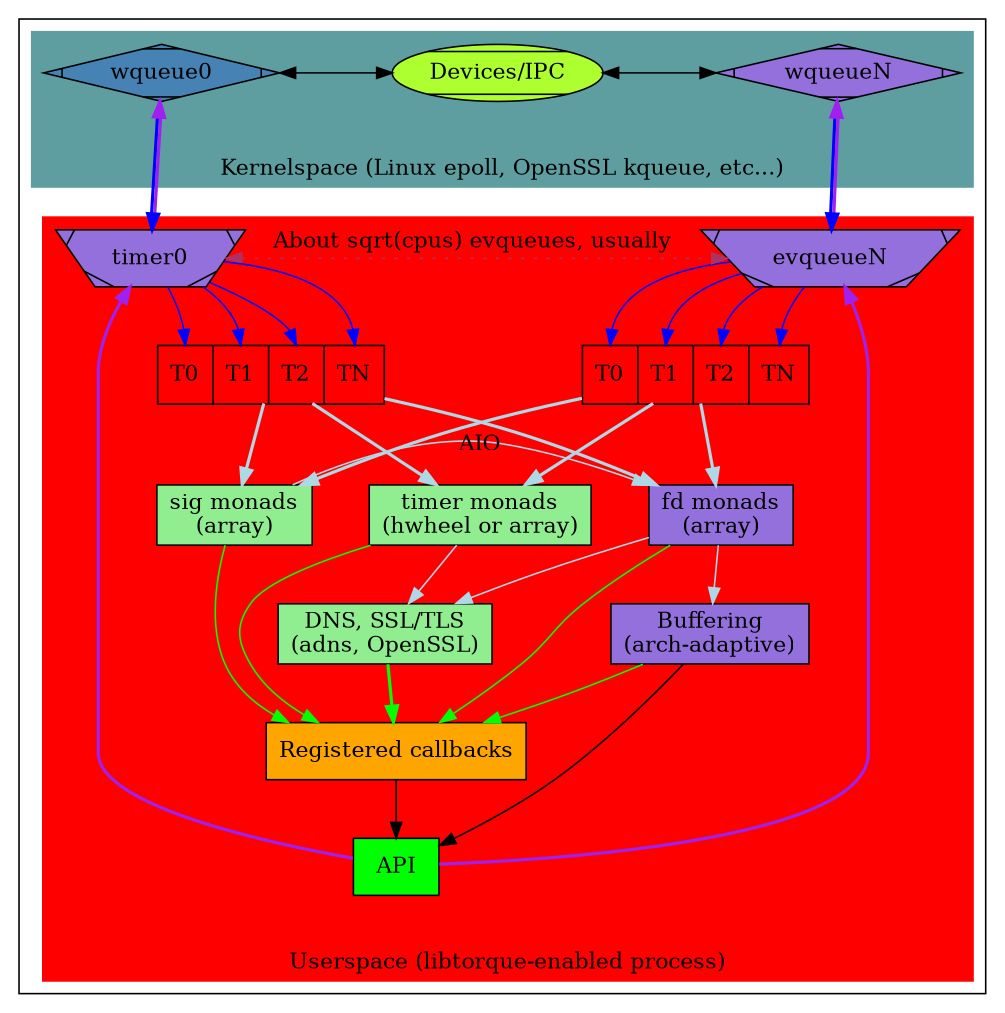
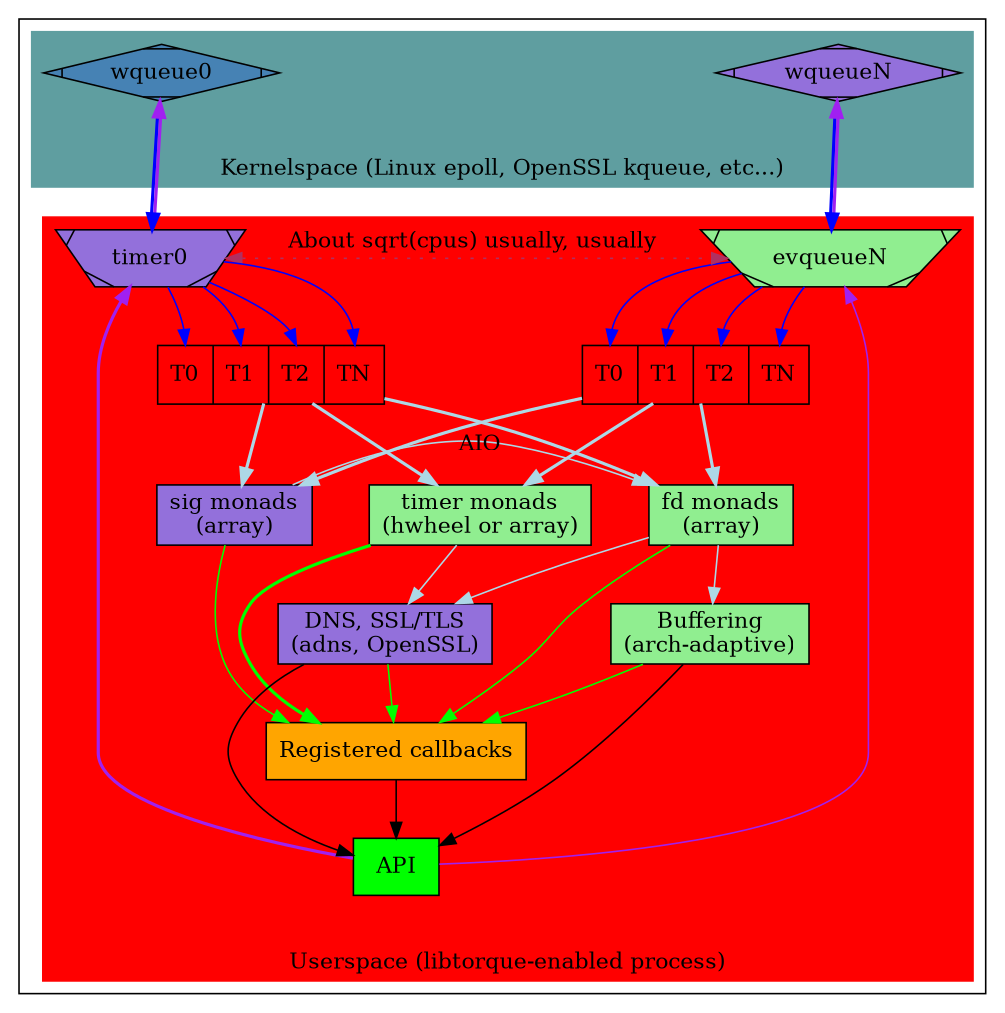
(498, 73) -> none
(473, 242) -> (473, 242)
(830, 258) -> (830, 258)
(235, 515) -> (235, 515)
(721, 515) -> (721, 515)
(249, 606) -> (249, 606)
(385, 634) -> (385, 634)
(710, 634) -> (710, 634)
(390, 685) -> (390, 685)
(867, 756) -> (867, 756)
none -> (232, 768)
